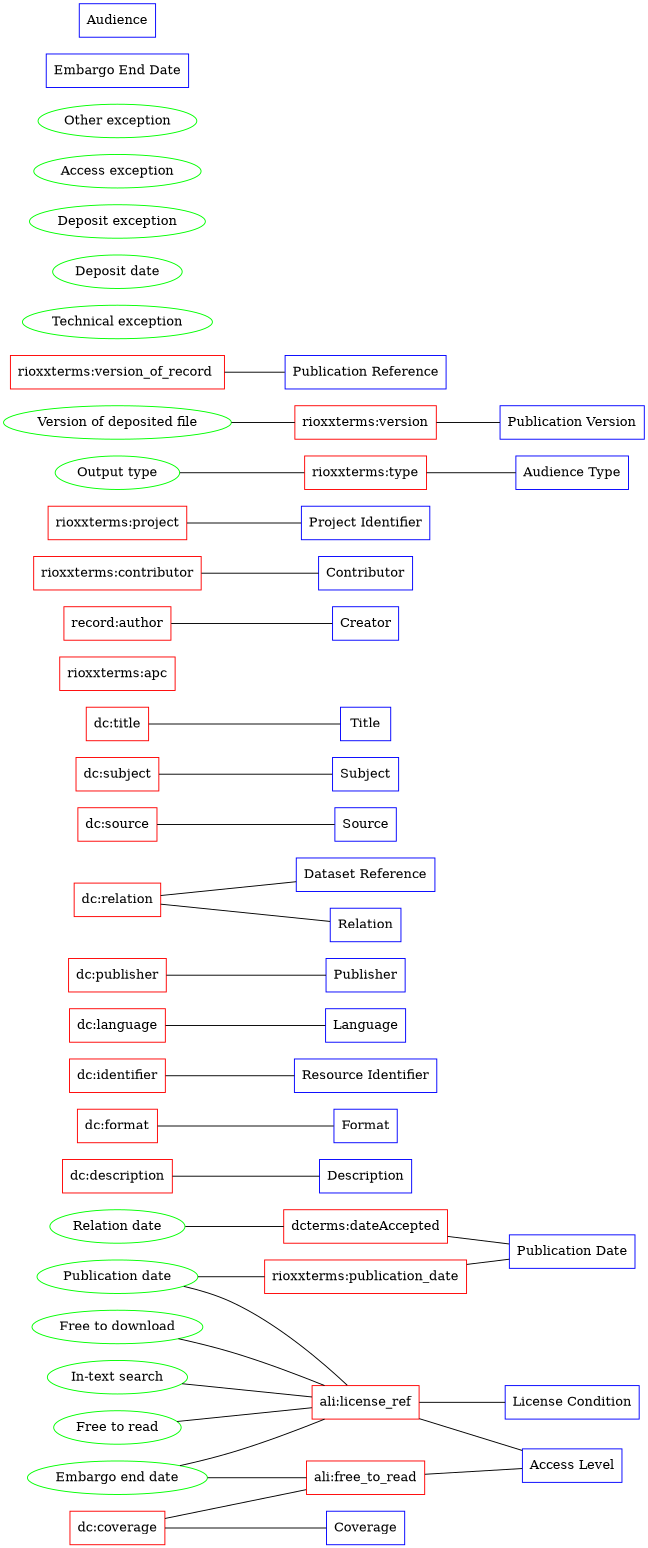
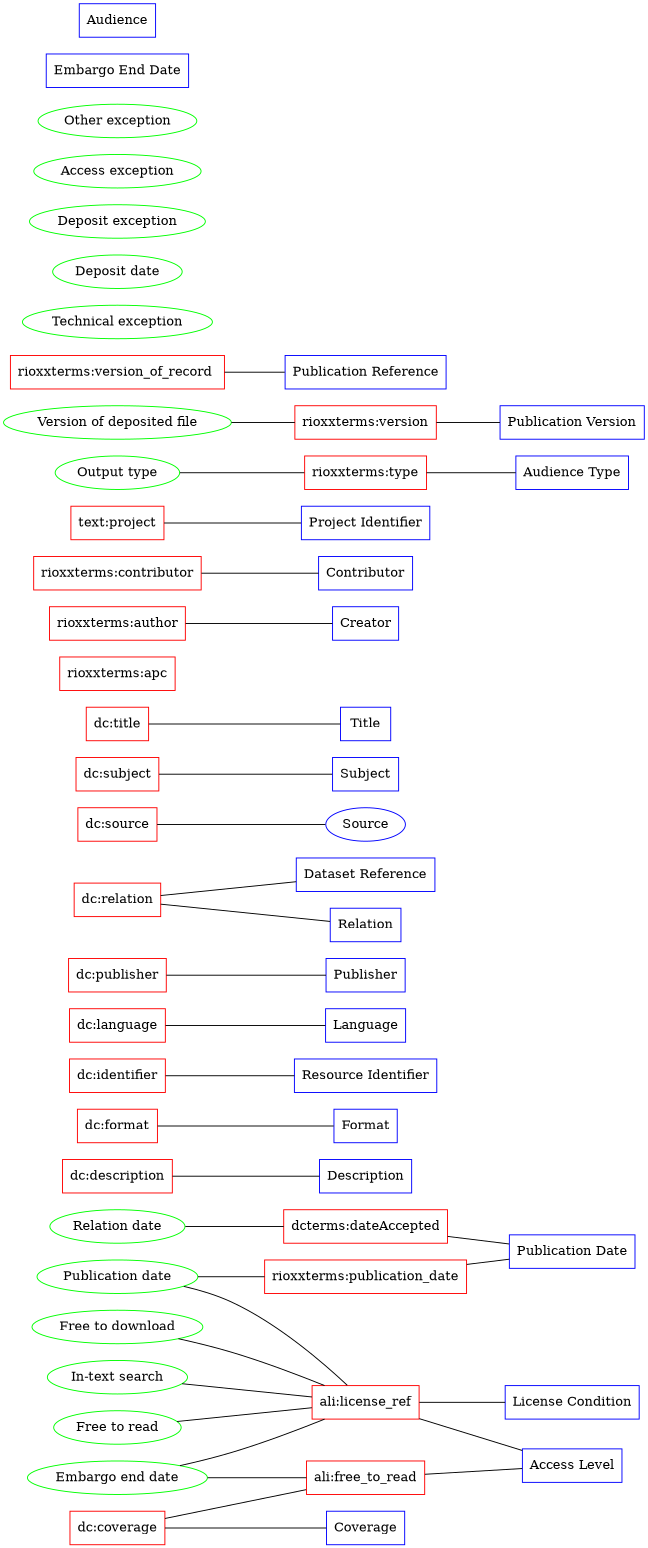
(117, 523) -> (117, 523)
(117, 623) -> (117, 623)
(366, 824) -> (366, 824)
